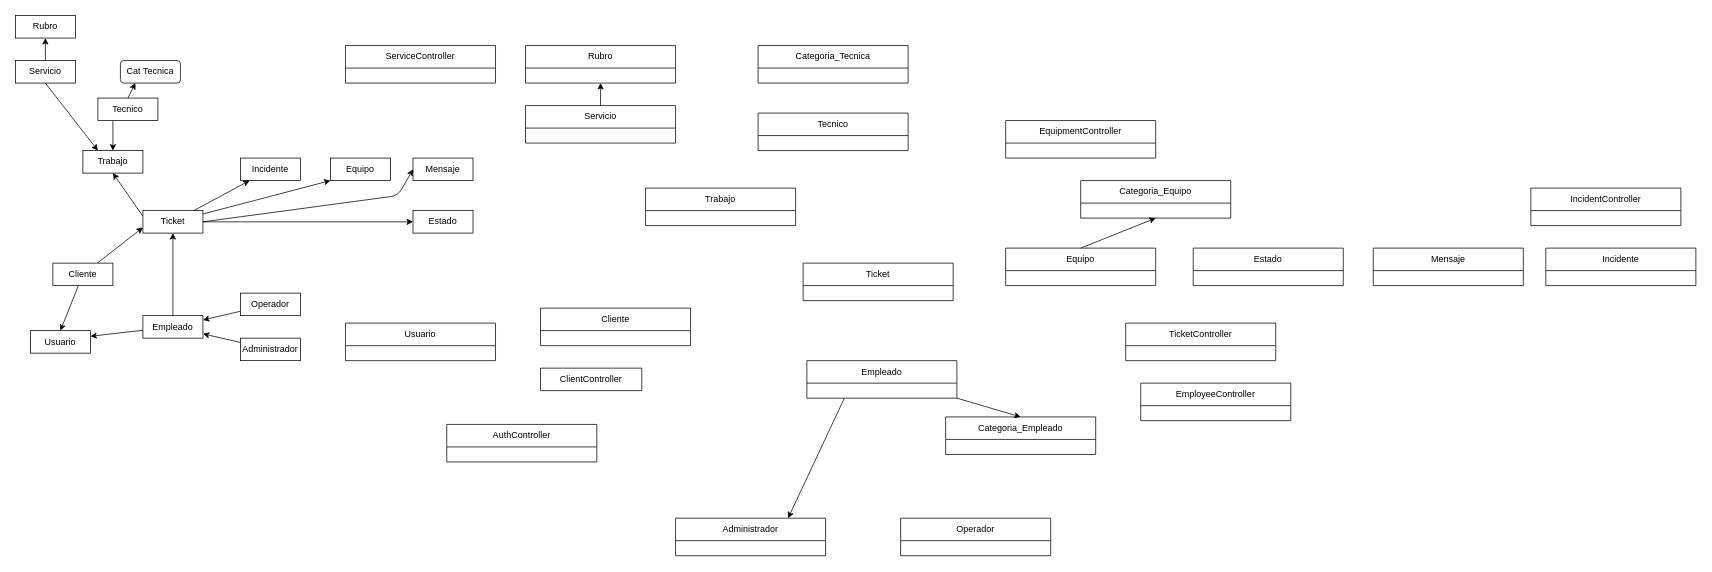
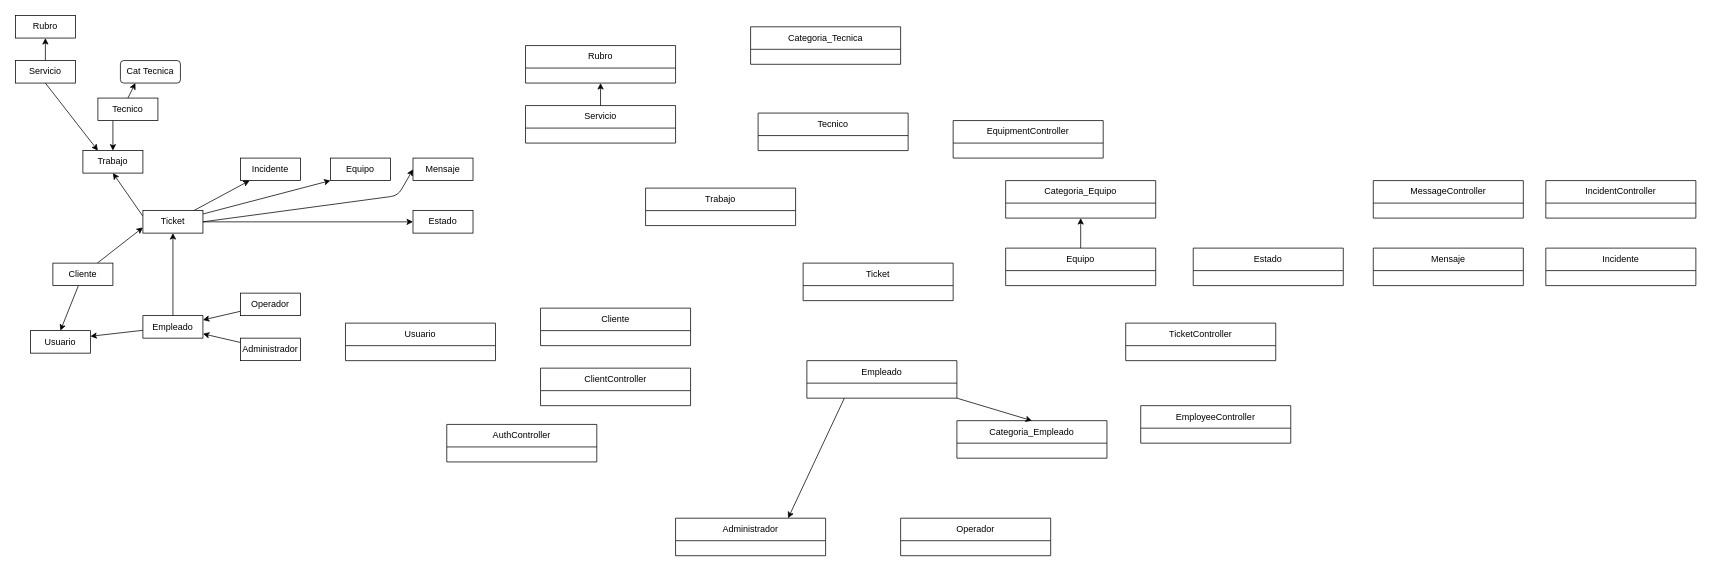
(420, 64) -> none
(833, 64) -> (825, 45)
(1080, 139) -> (1028, 139)
(1155, 199) -> (1080, 199)
none -> (1448, 199)
(1605, 207) -> (1620, 199)
(591, 379) -> (615, 387)
(1215, 402) -> (1215, 424)
(1020, 435) -> (1032, 439)
